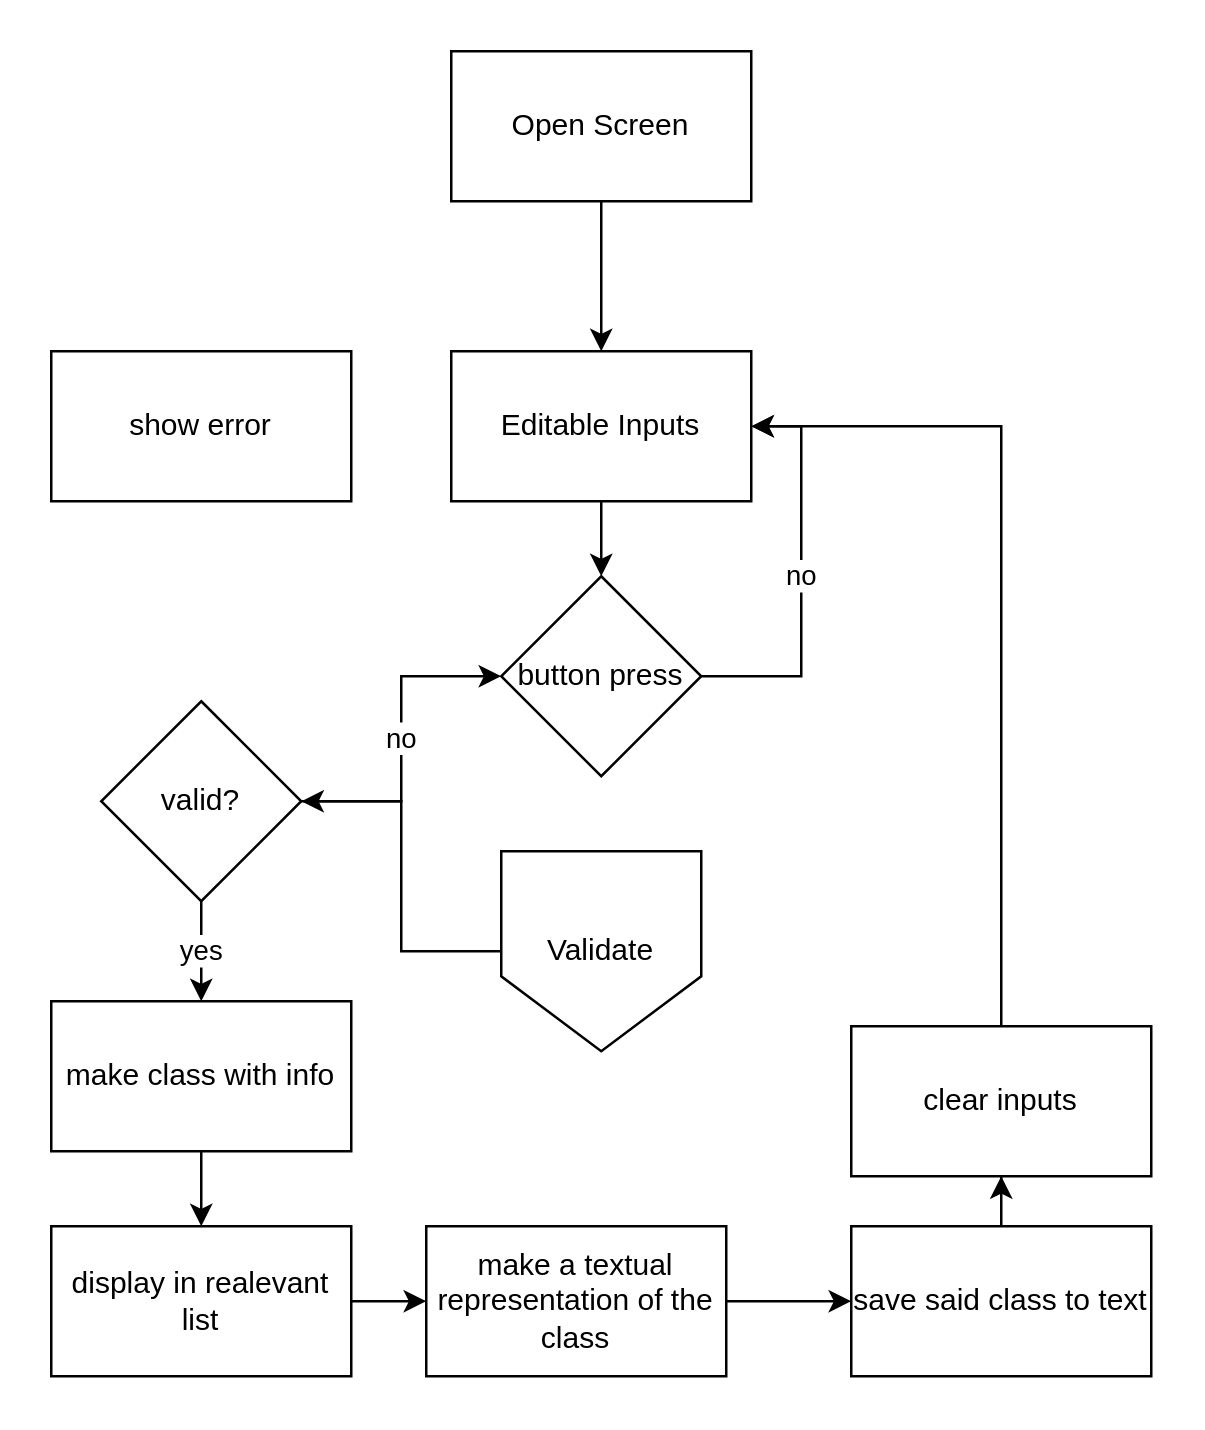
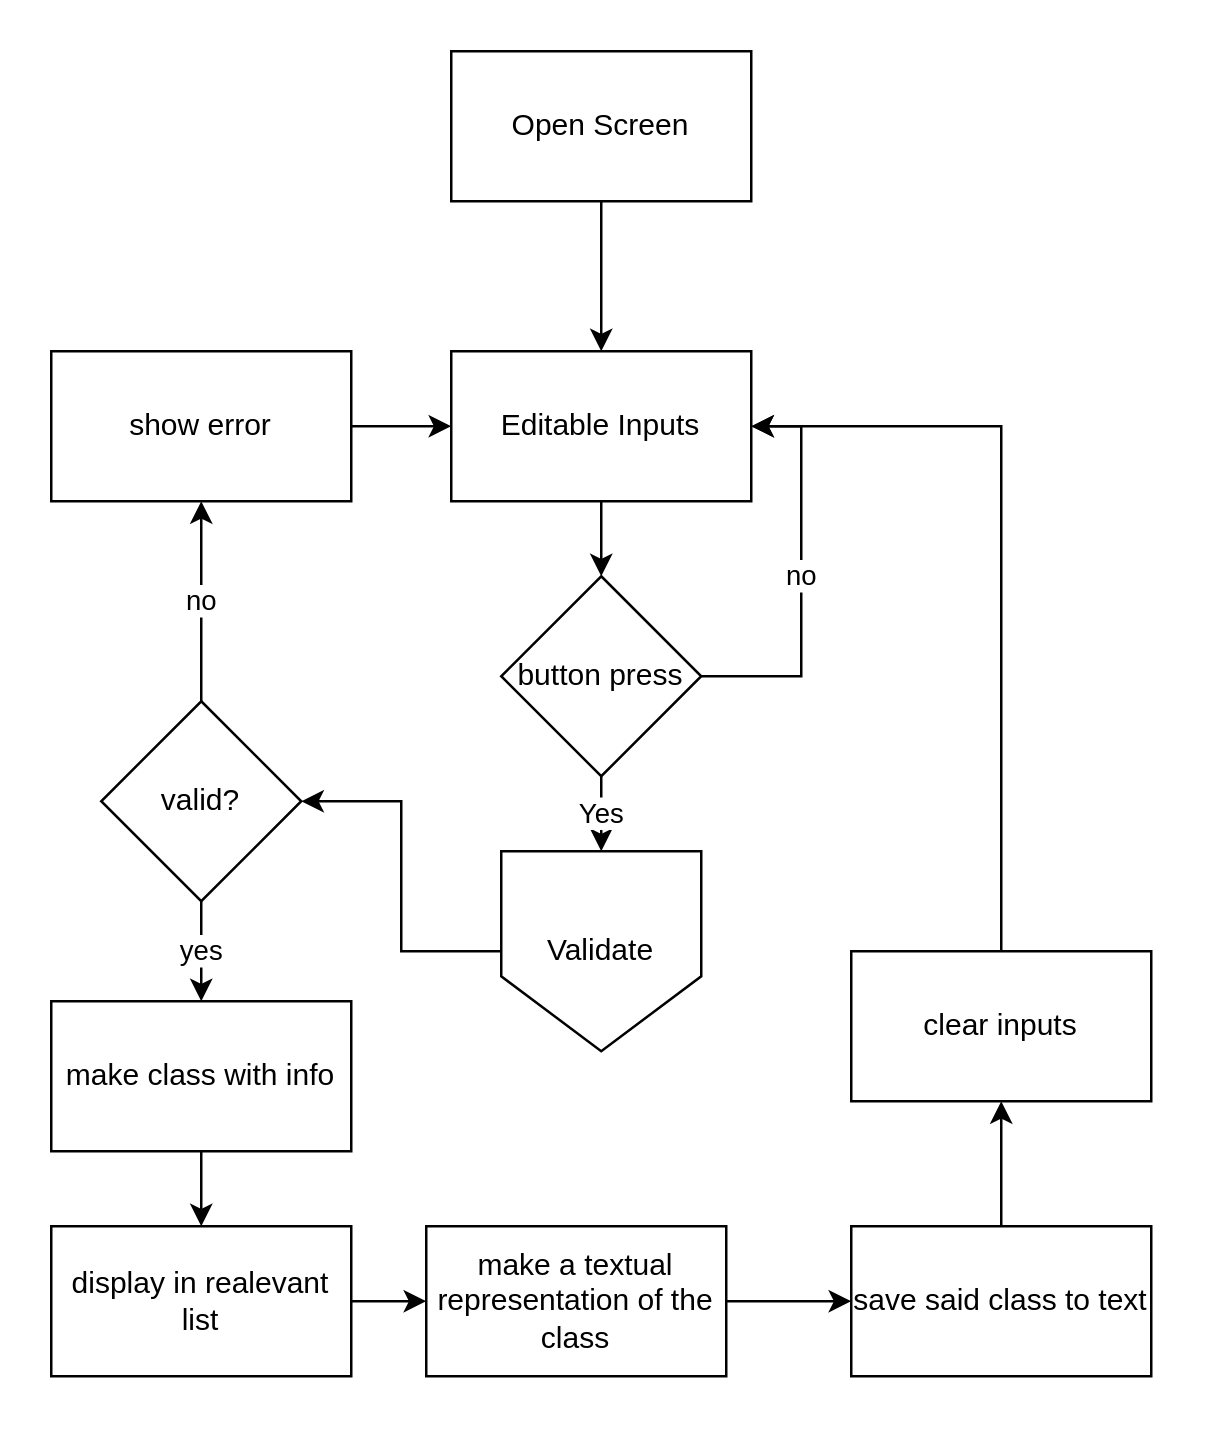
none -> (393, 426)
(419, 676) -> (201, 649)
none -> (601, 824)
(1001, 1101) -> (1001, 1026)
